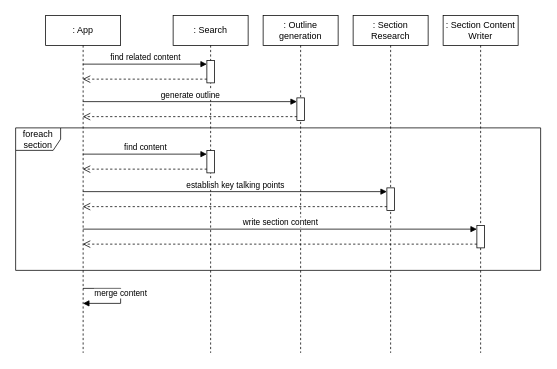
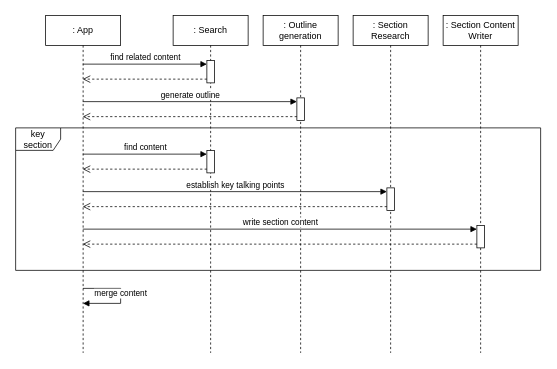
(38, 139) -> (38, 139)
